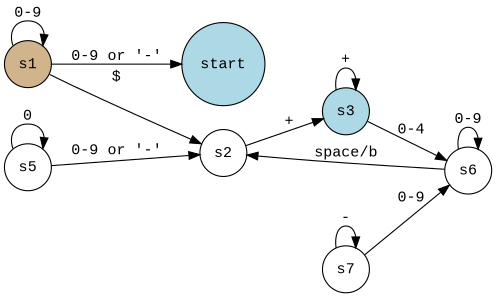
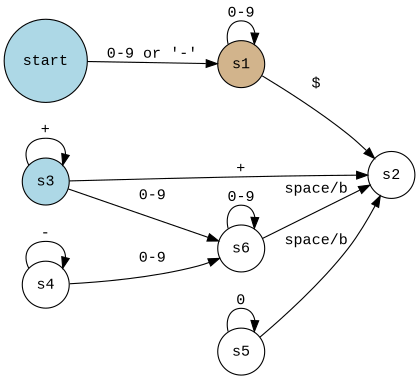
(111, 64) -> (147, 63)
(411, 129) -> (152, 195)
(280, 134) -> (213, 177)
(117, 150) -> (316, 240)
(346, 269) -> (46, 285)
